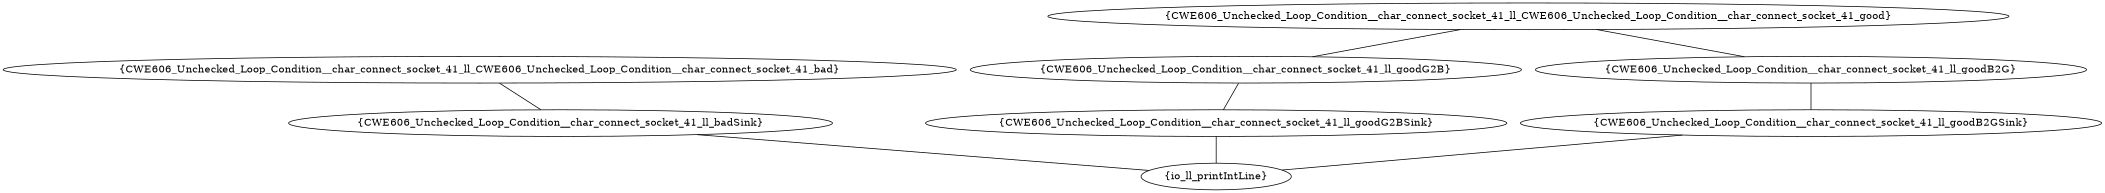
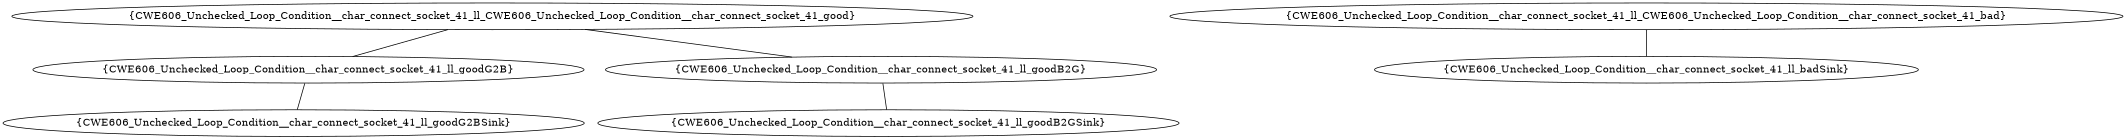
(1216, 177) -> none
